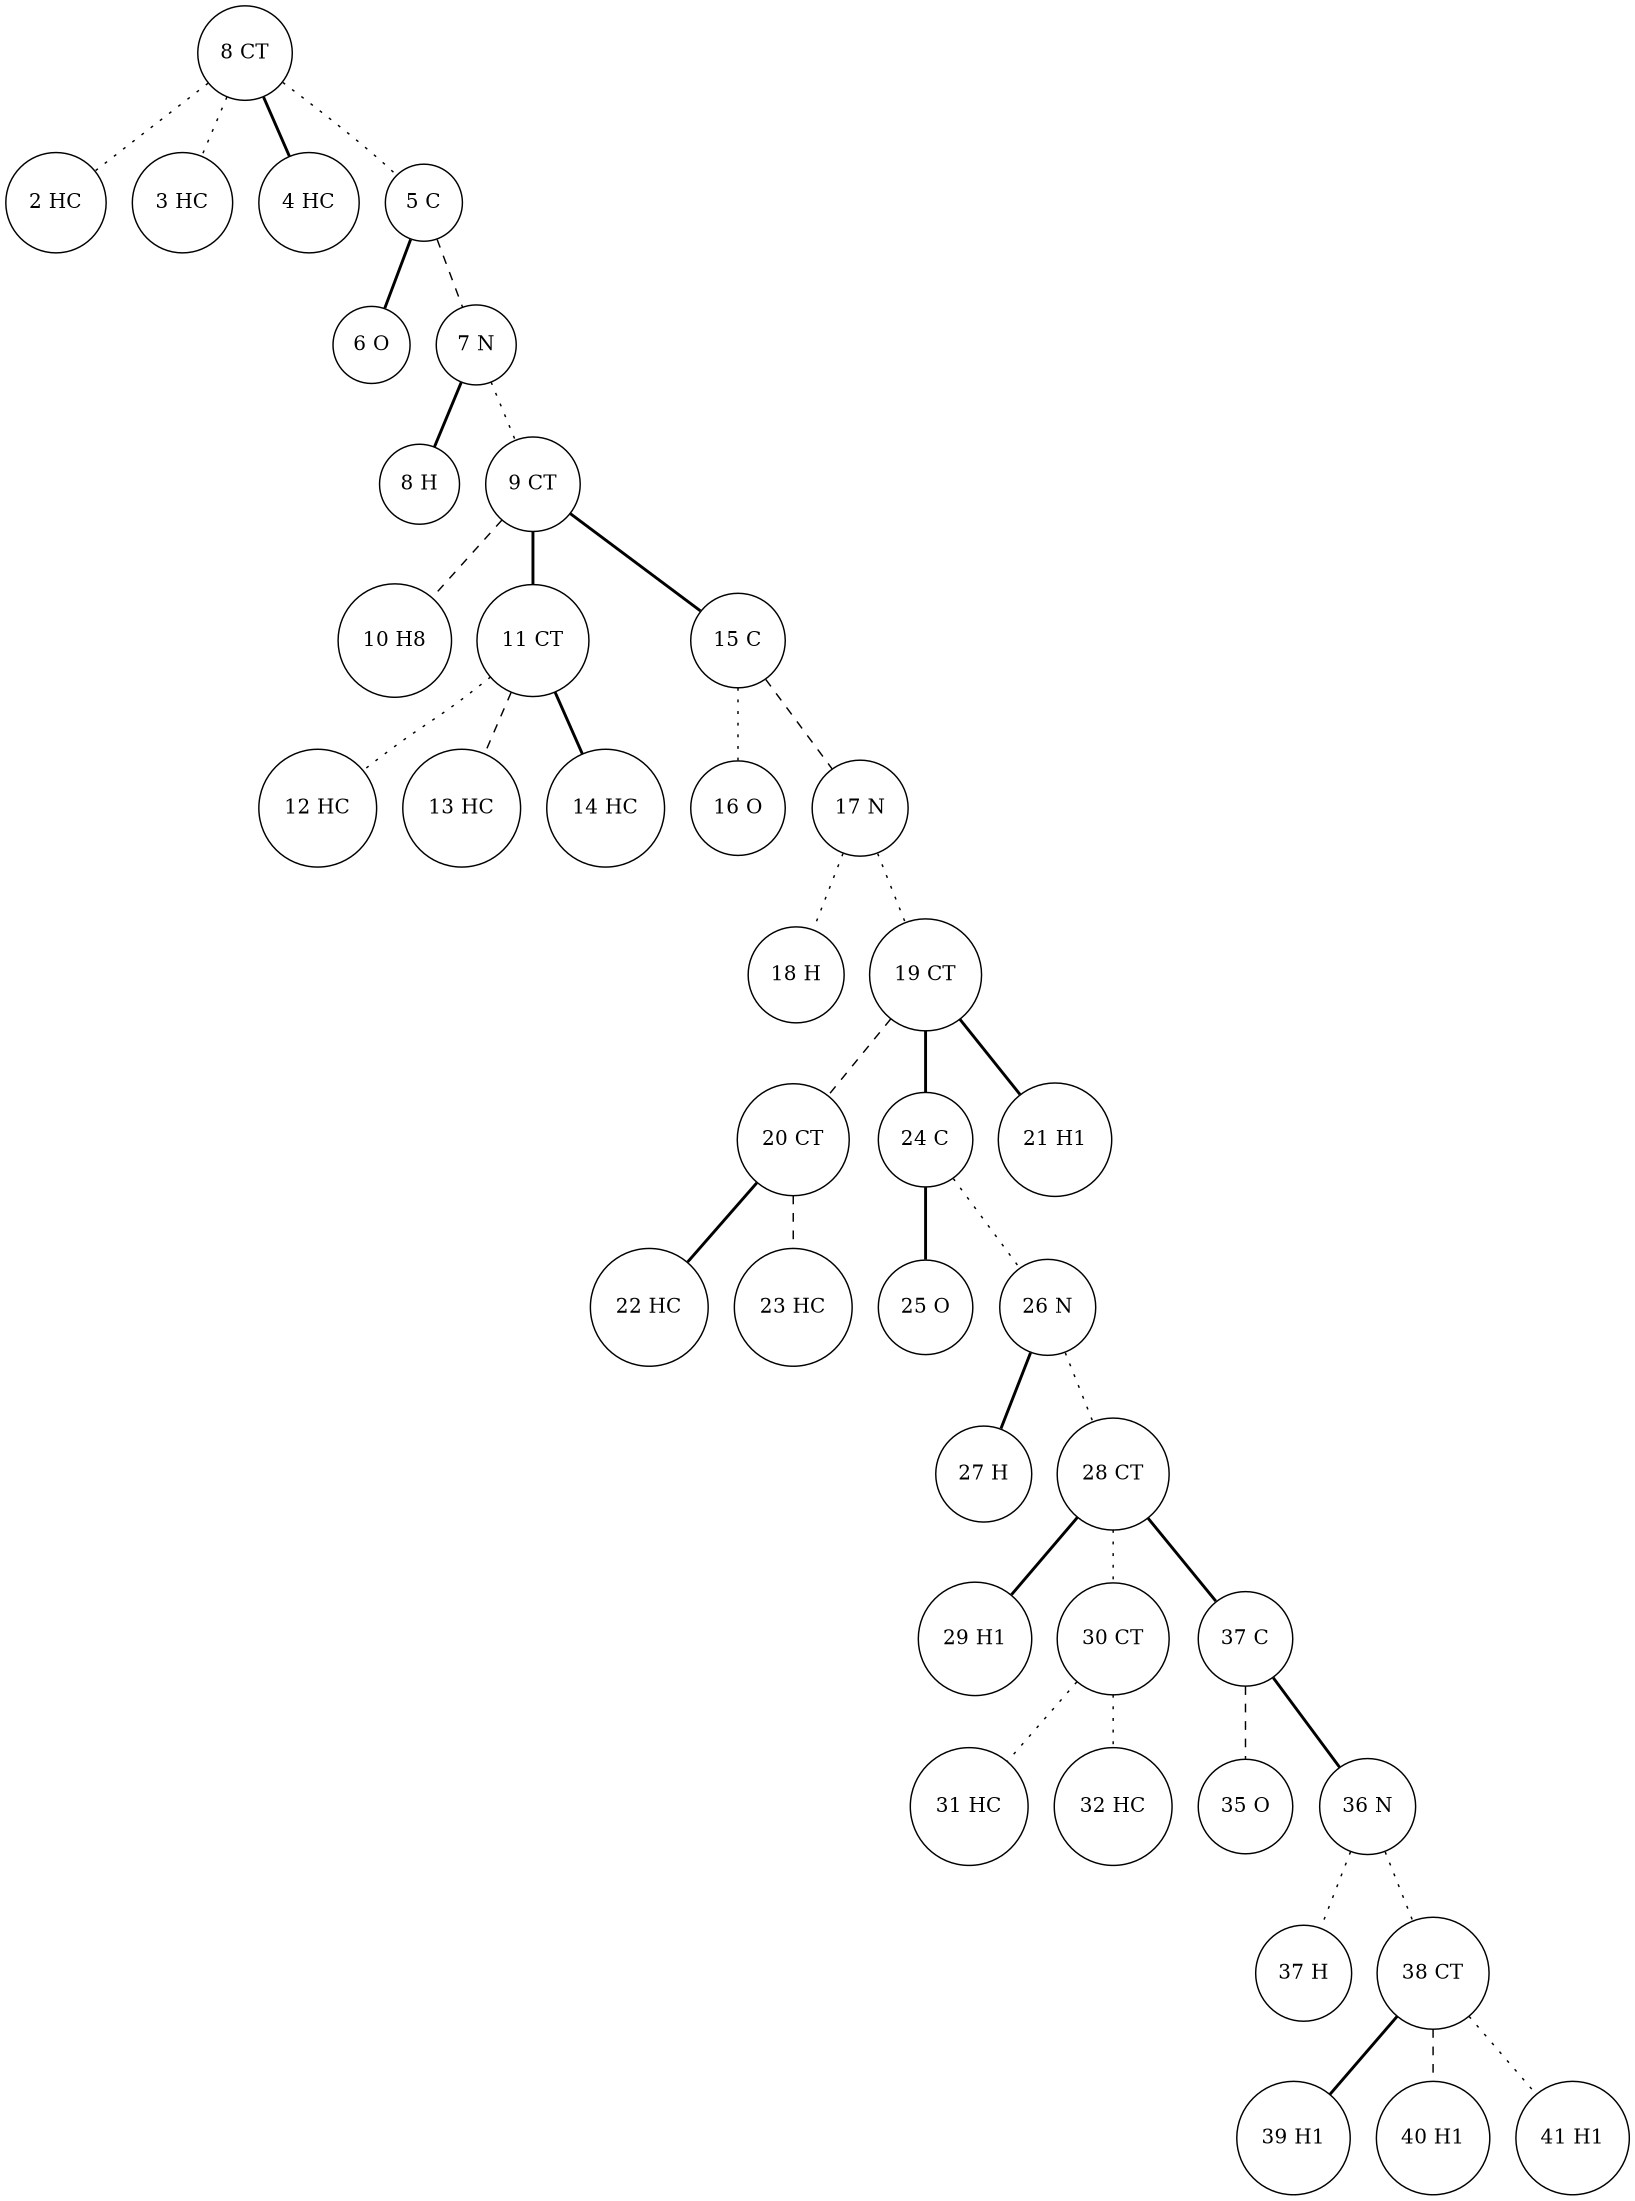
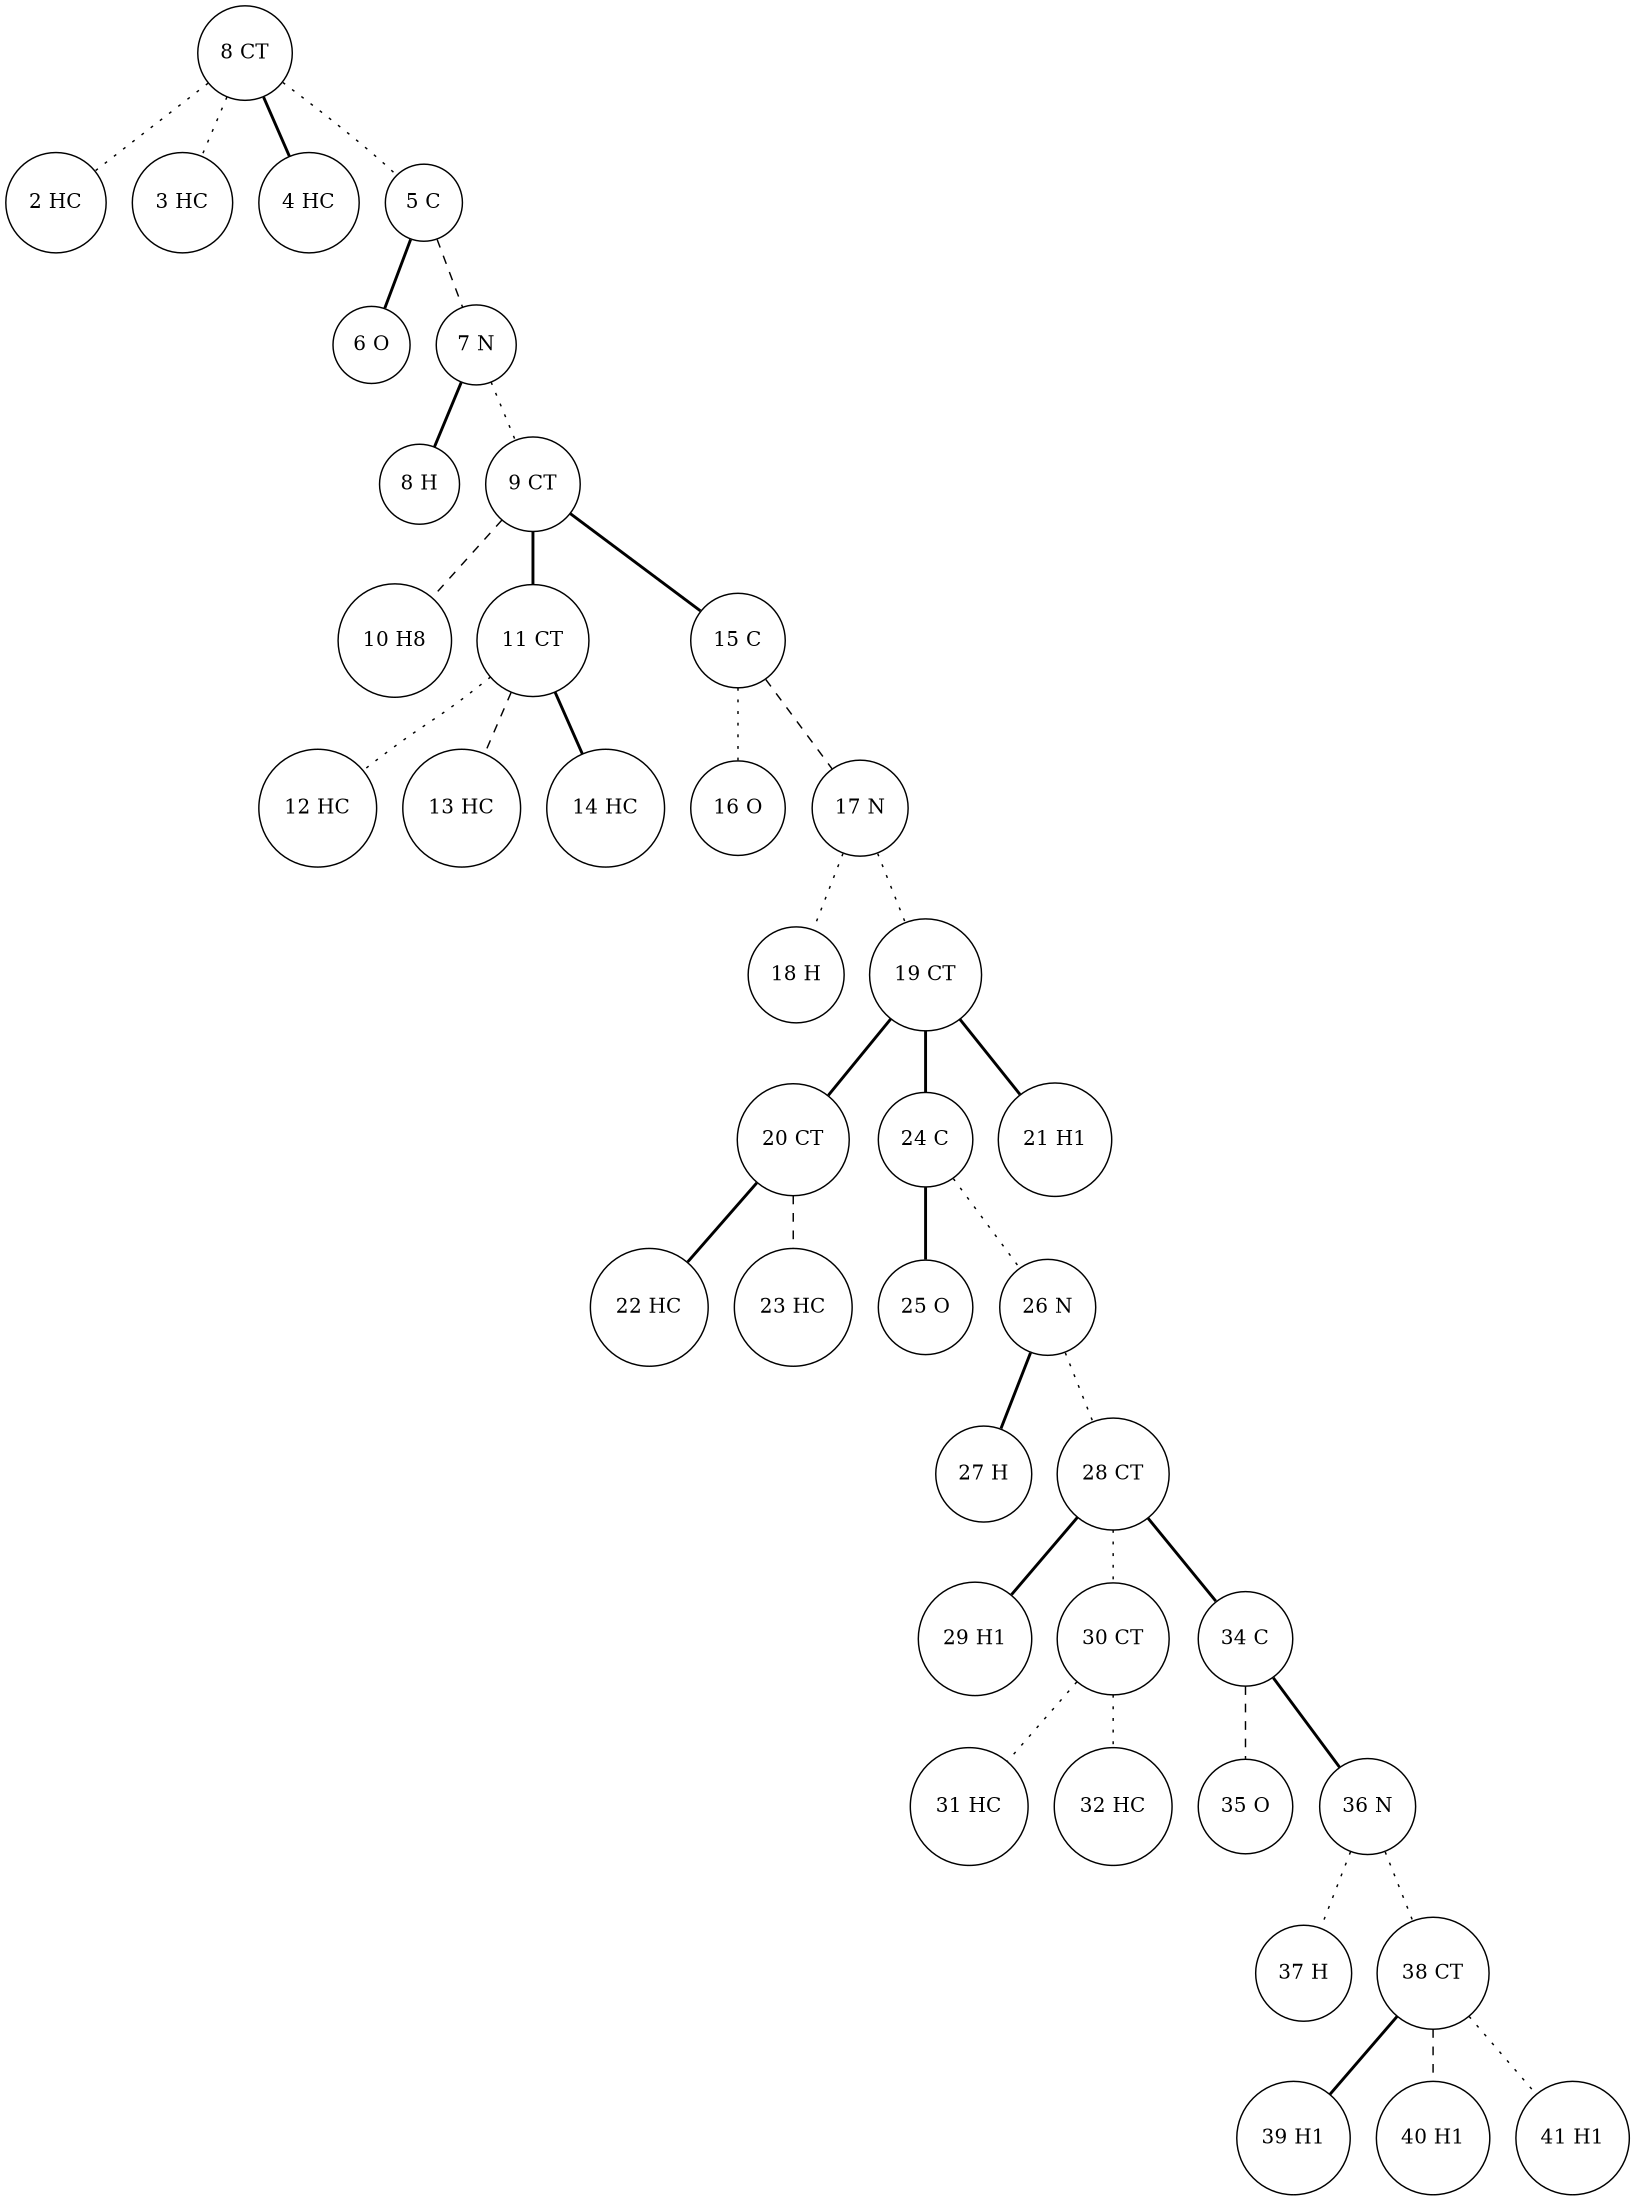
(860, 1057) -> (860, 1057)
(1245, 1639) -> (1245, 1639)
